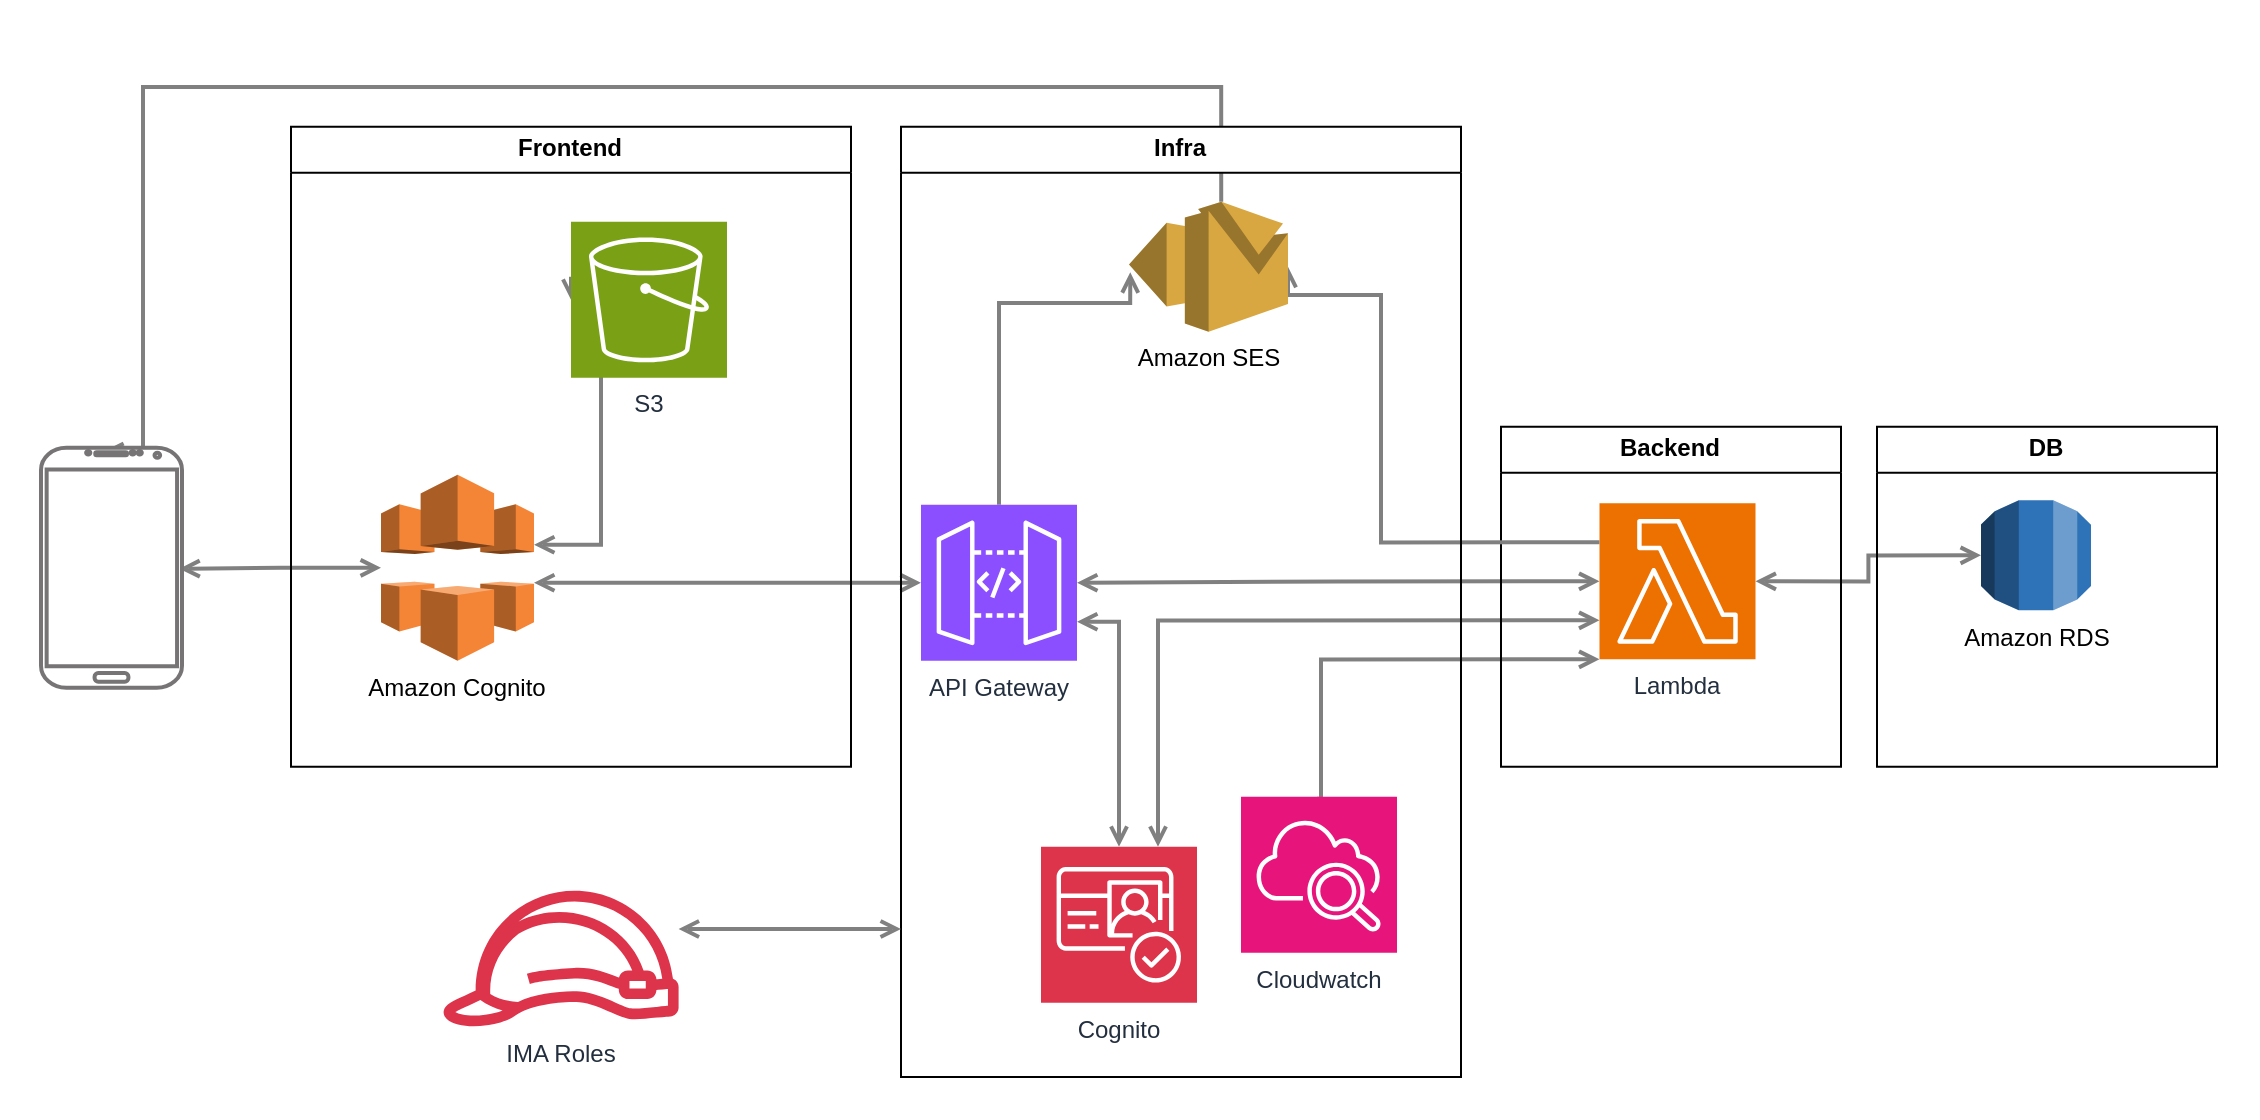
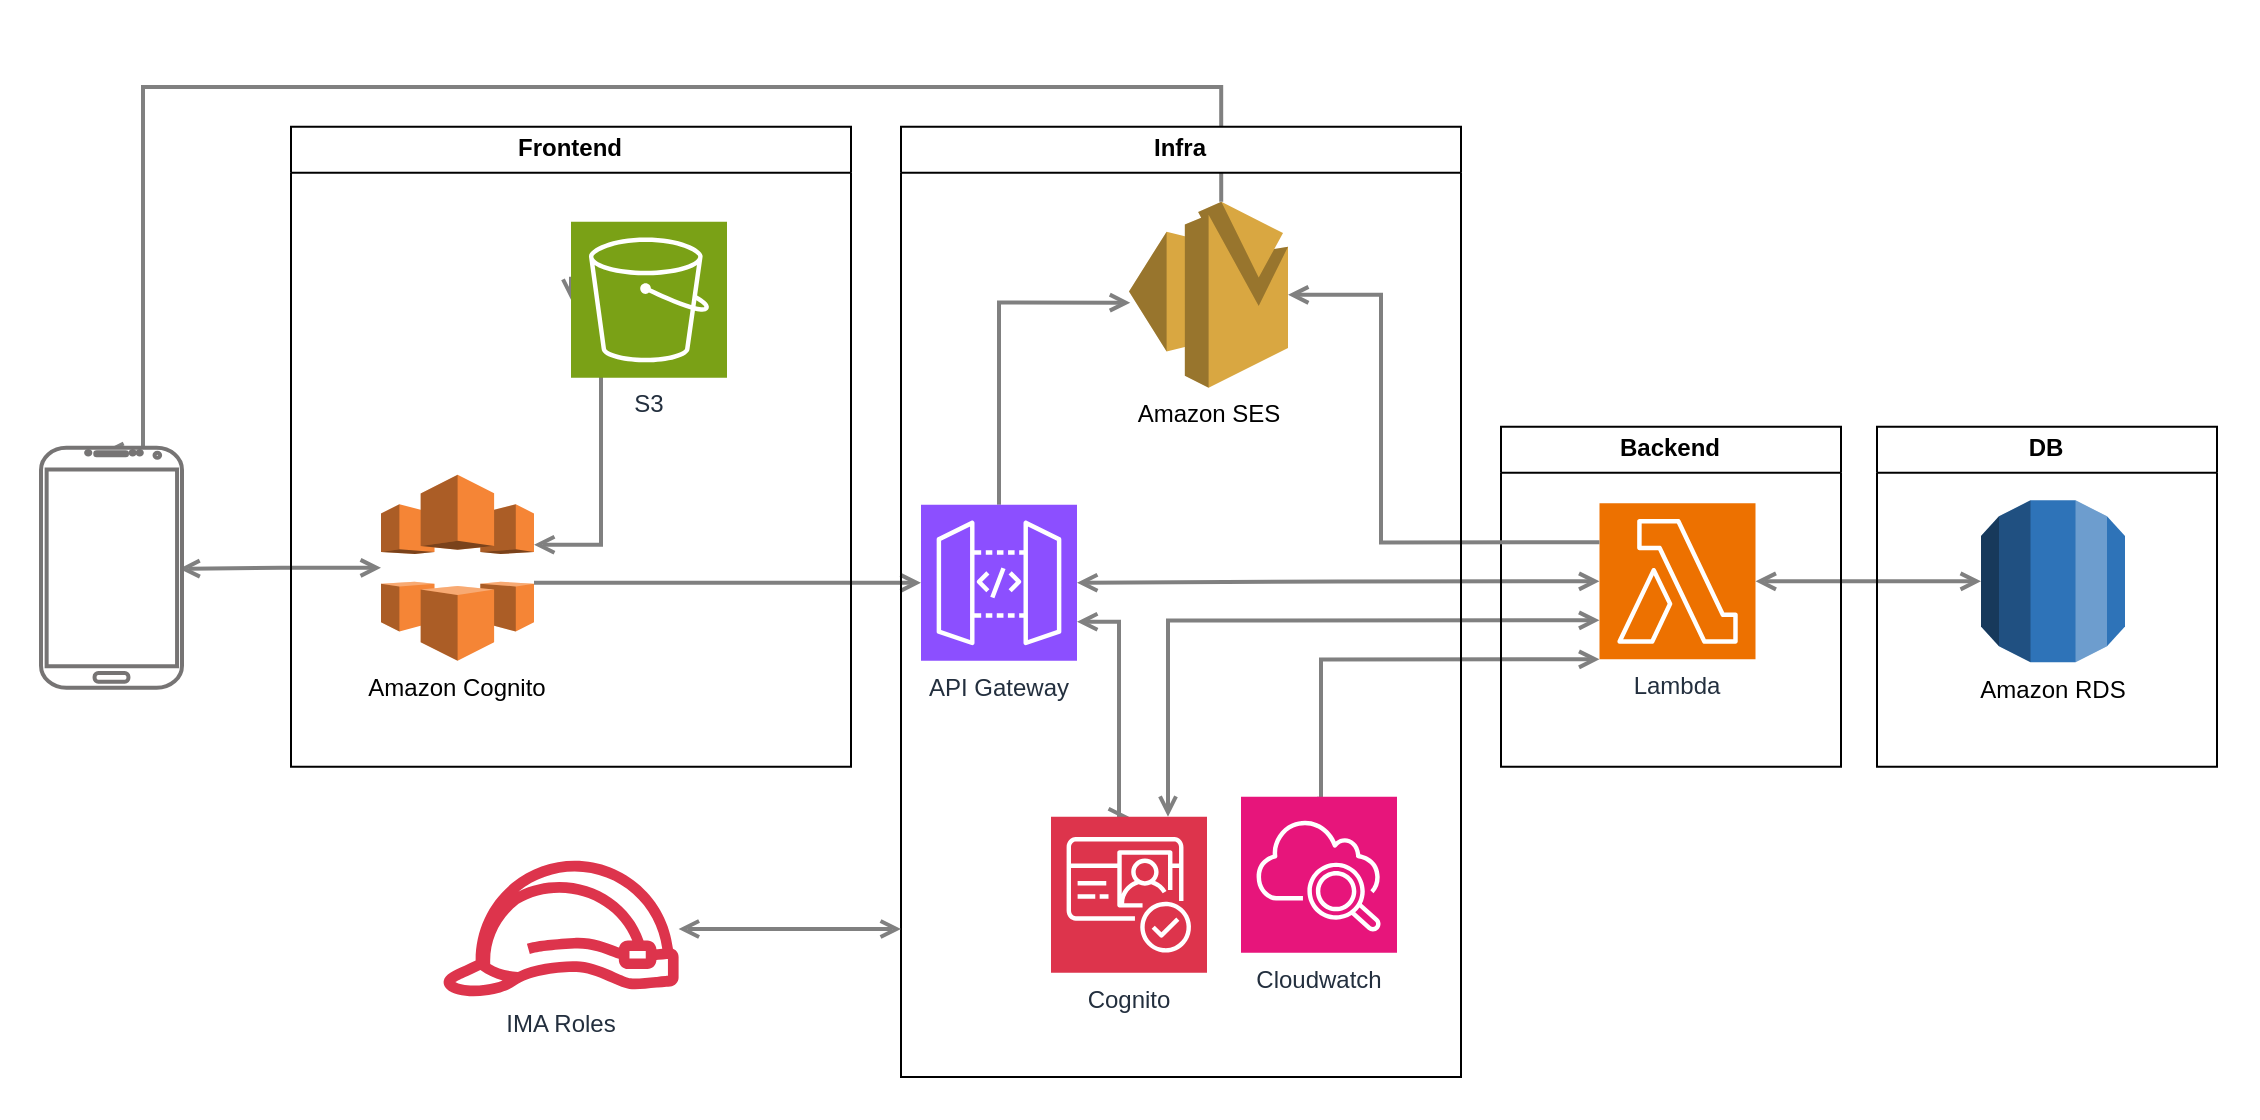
(1209, 267) -> (1209, 295)
(2036, 555) -> (2053, 581)
(546, 583) -> (542, 583)
(1119, 925) -> (1129, 895)
(561, 959) -> (561, 929)
